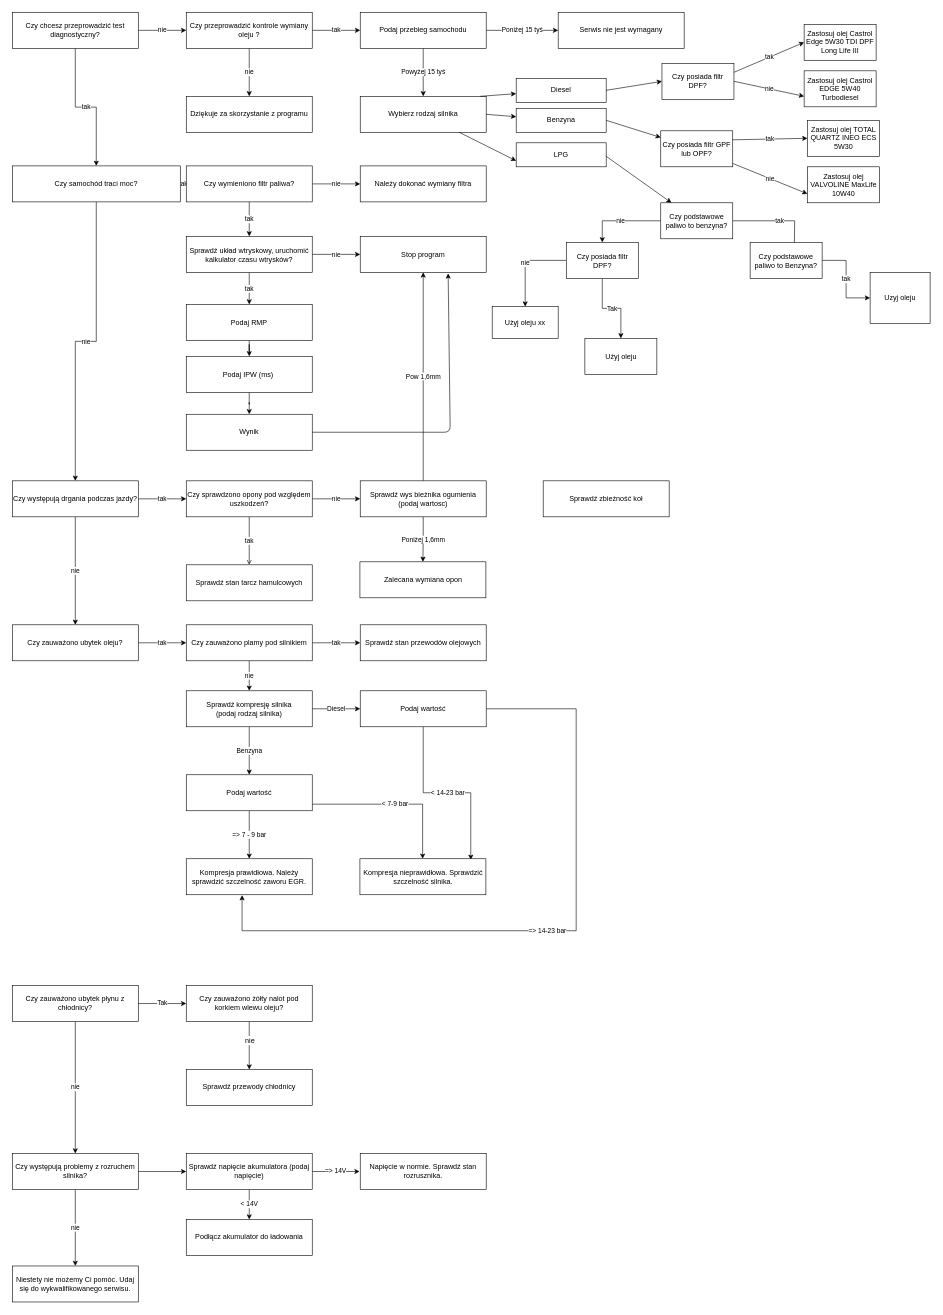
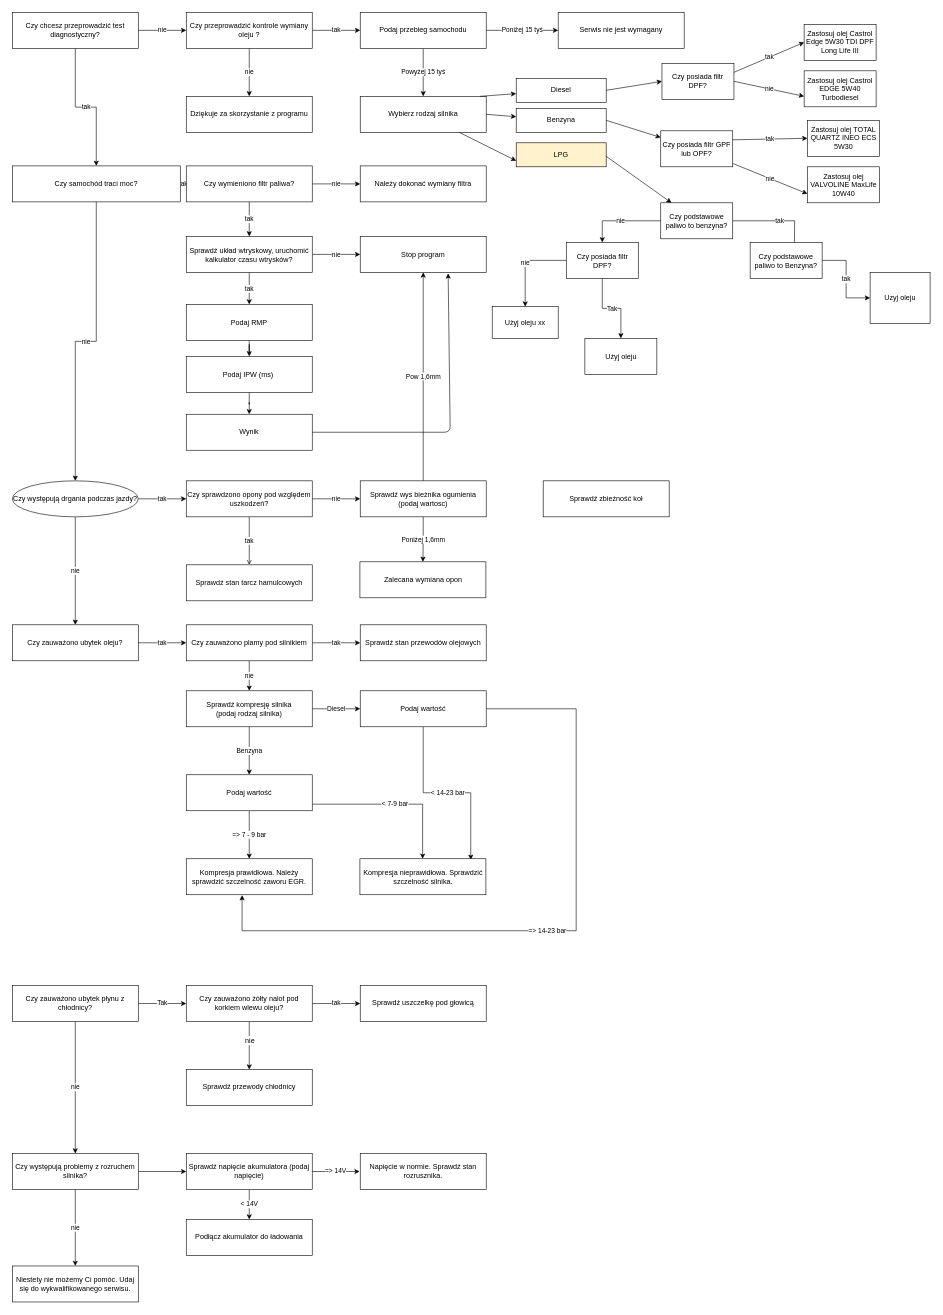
(561, 155) -> (561, 155)
(75, 499) -> (75, 499)
none -> (334, 1004)
none -> (423, 1004)
